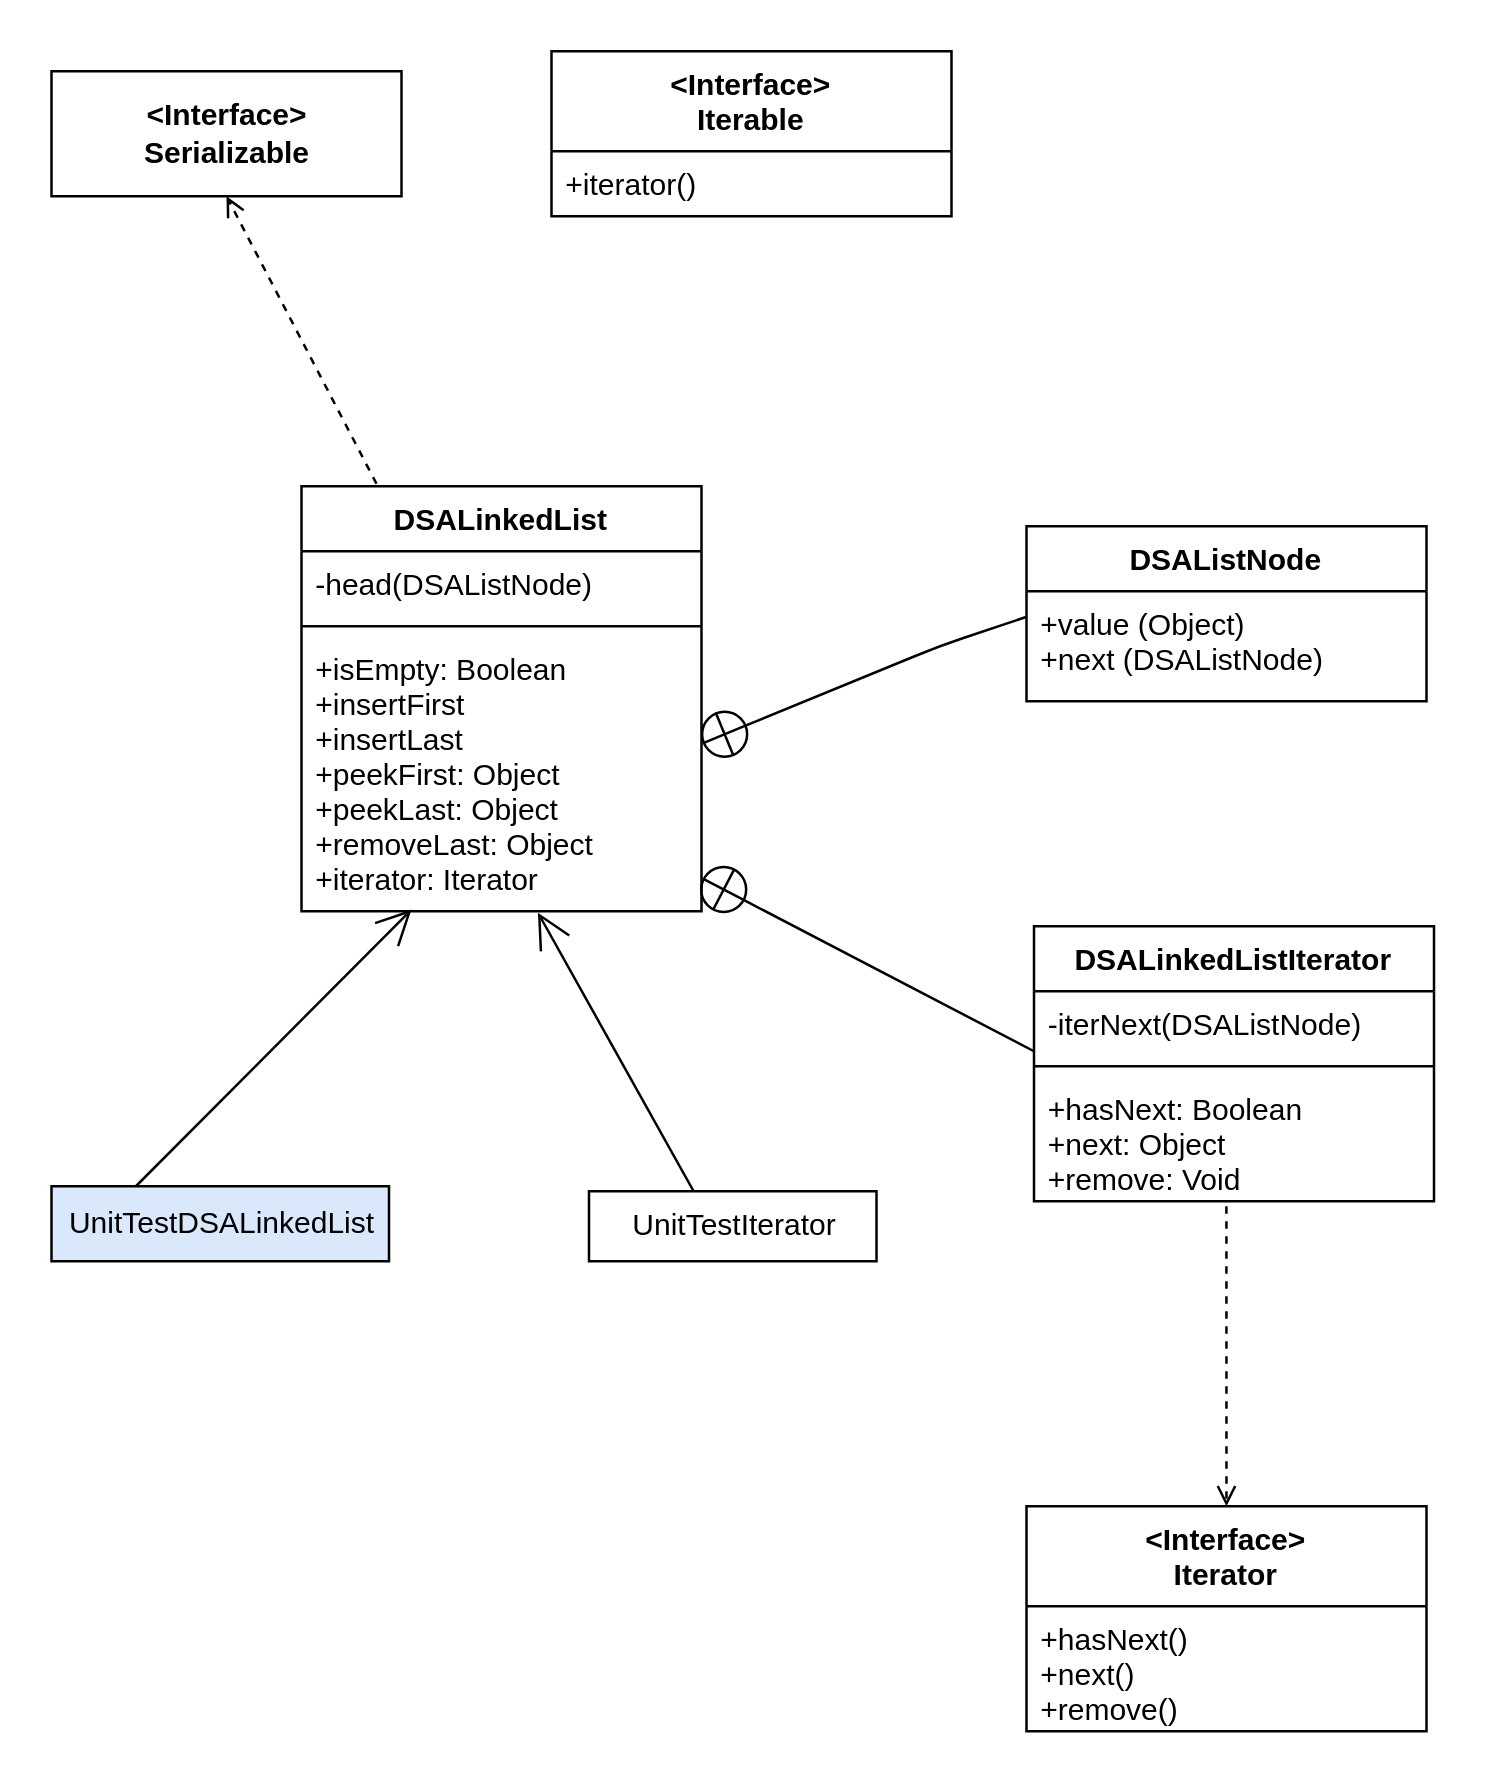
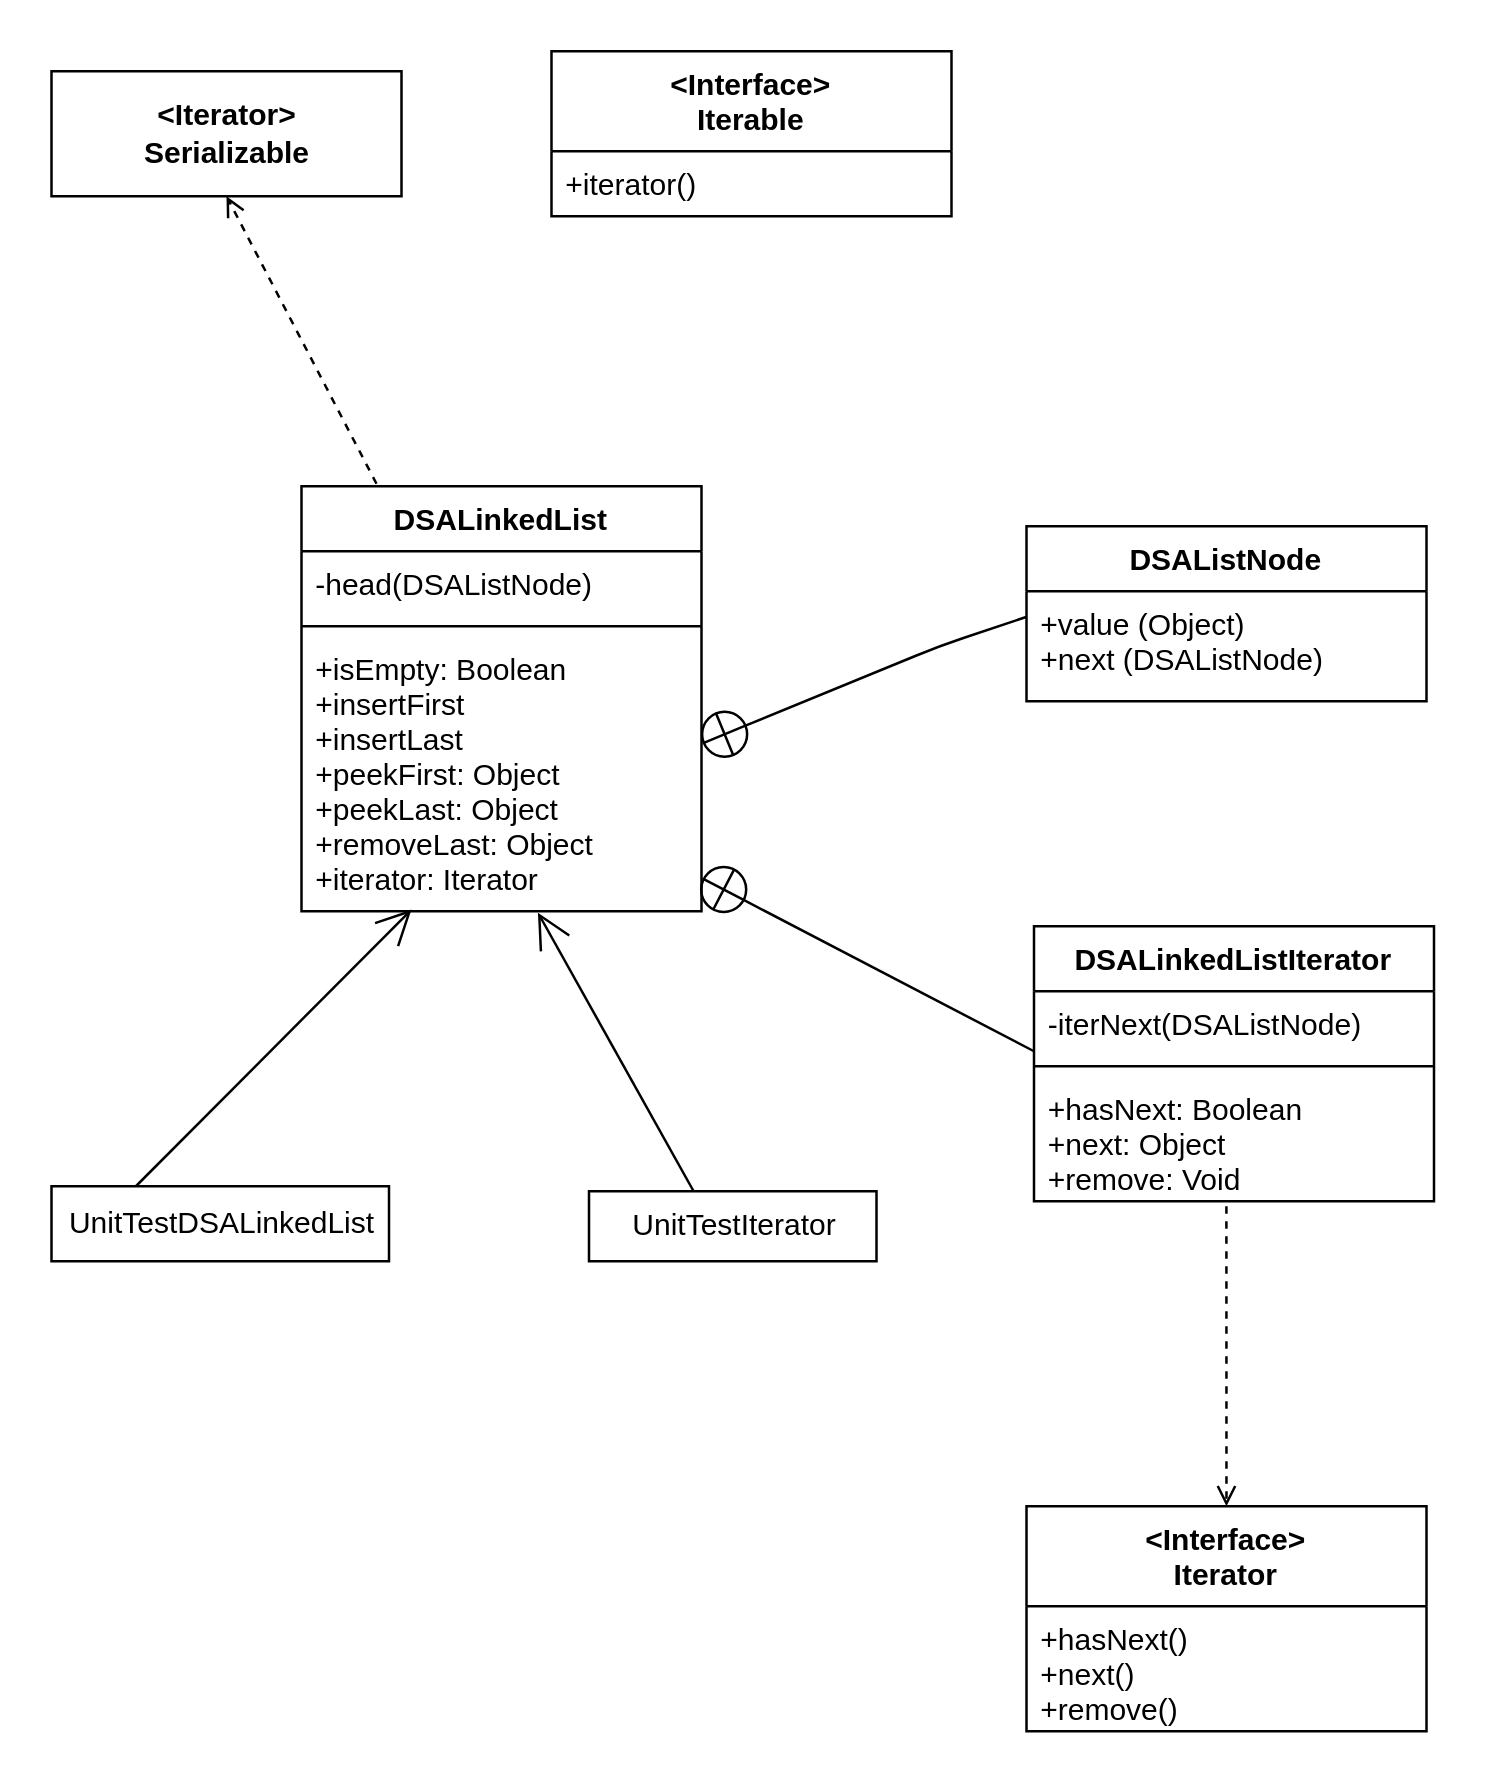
(228, 134) -> (228, 134)
(220, 1224) -> (220, 1224)
